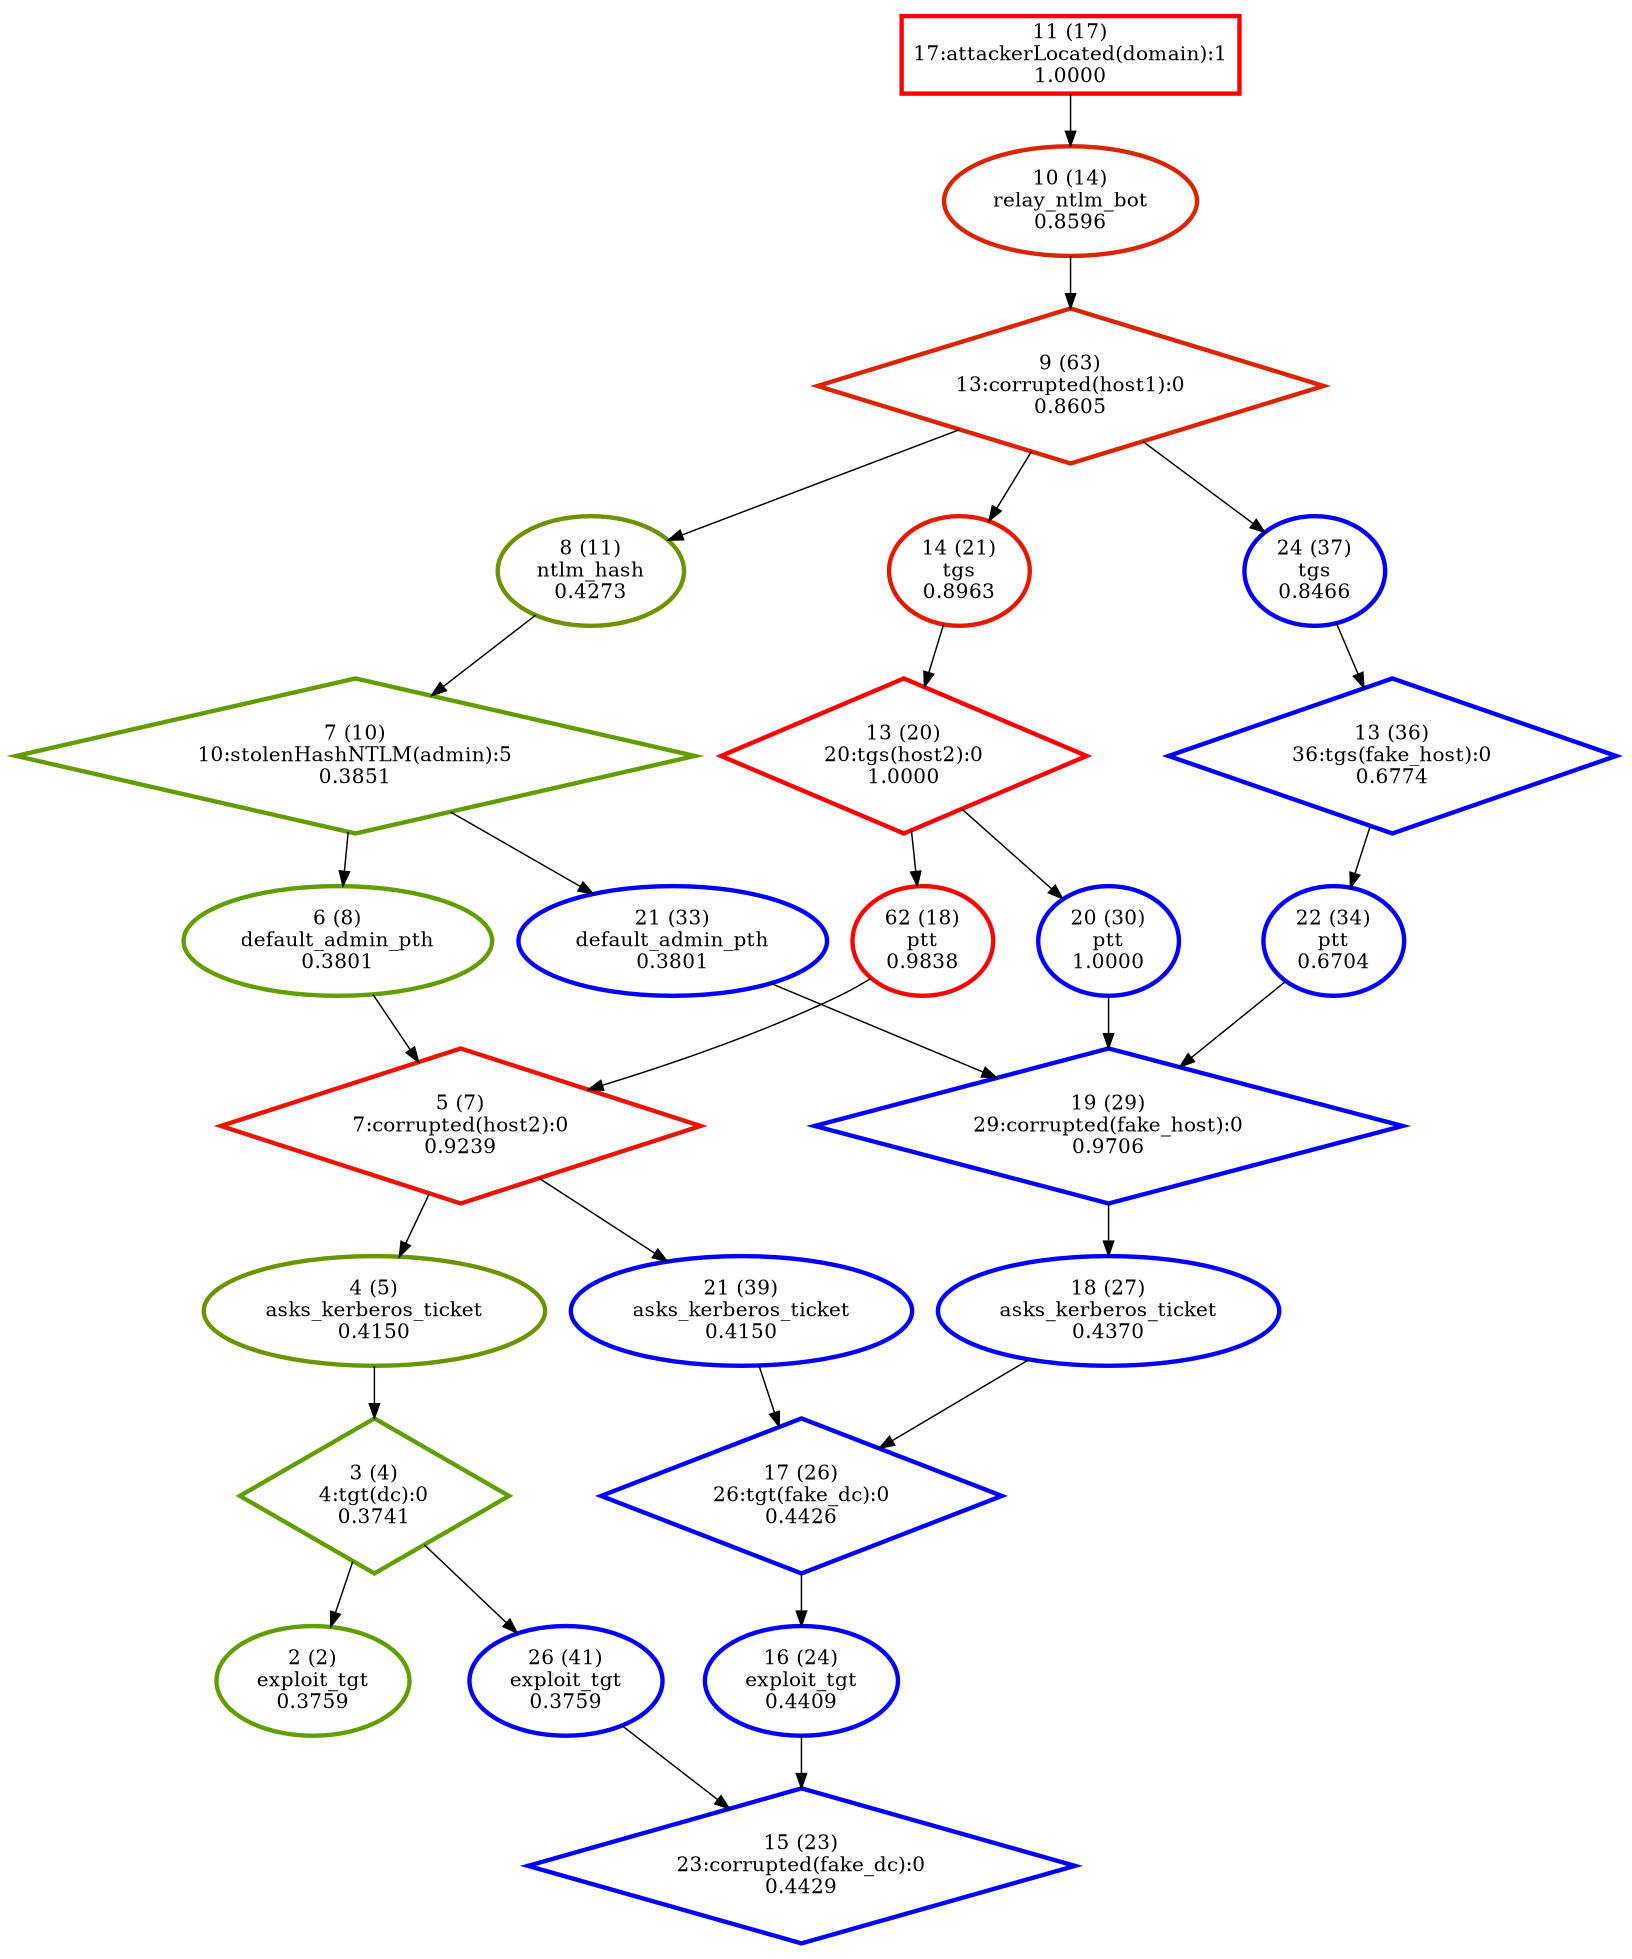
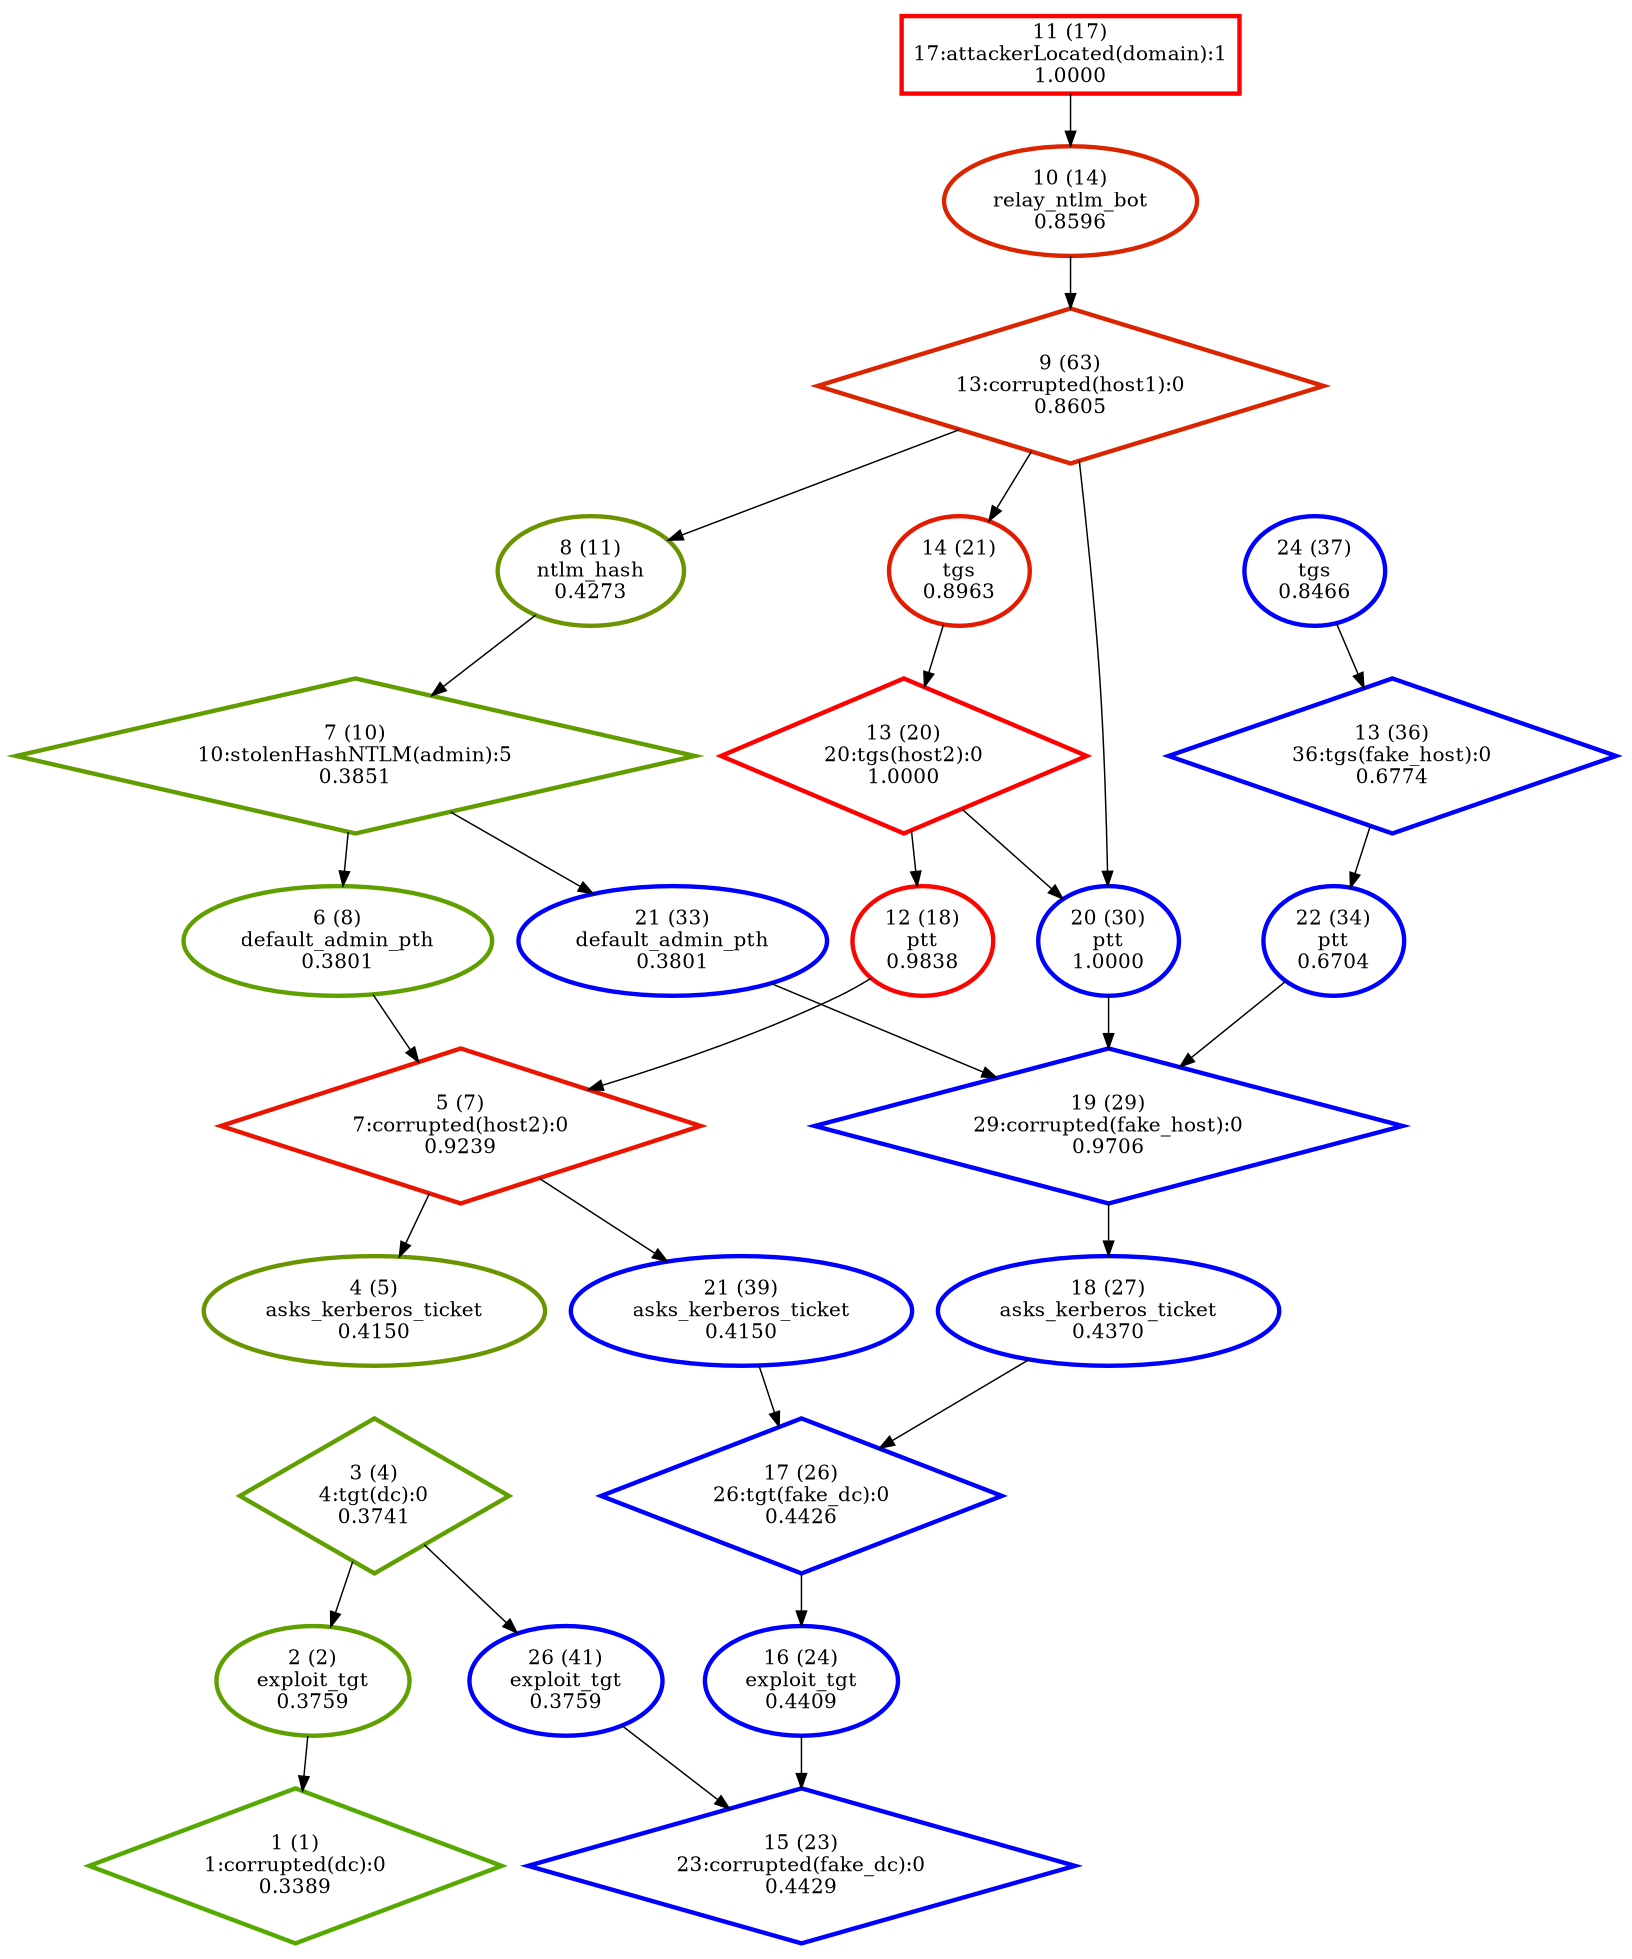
(1198, 483) -> (1099, 666)
(923, 941) -> (923, 941)
(374, 1385) -> none
none -> (295, 1866)
